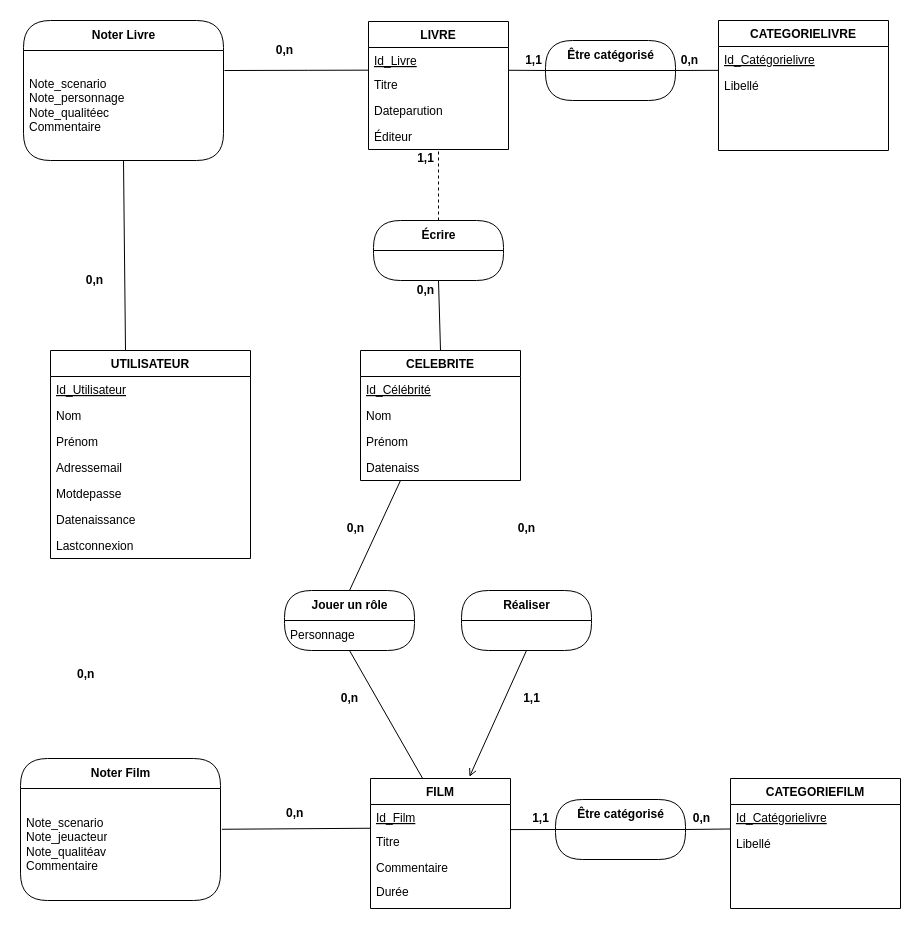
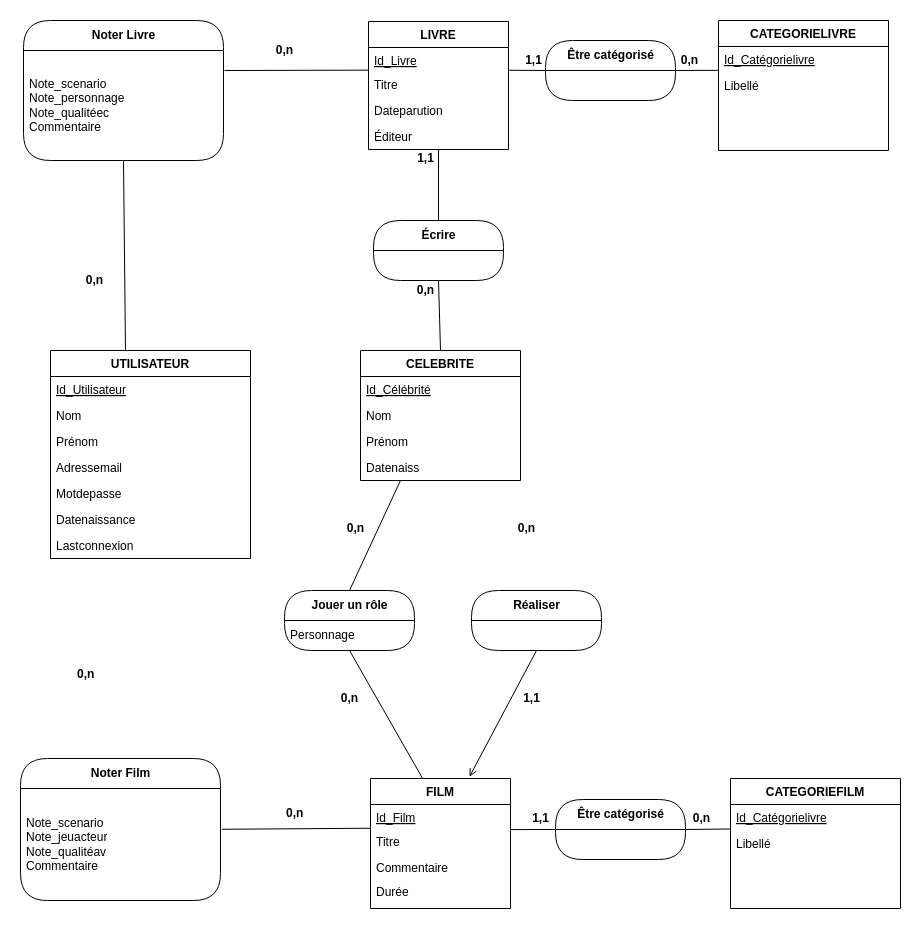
(439, 185) -> (439, 185)
(527, 621) -> (537, 621)
